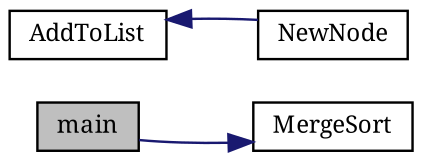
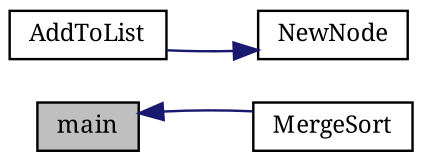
(225, 19) -> (200, 51)
(184, 143) -> (208, 110)
